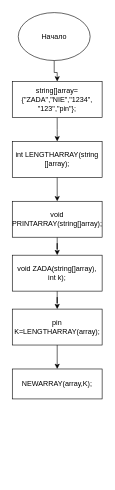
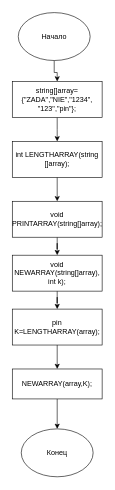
(57, 273) -> (57, 273)
none -> (57, 423)
none -> (57, 453)
